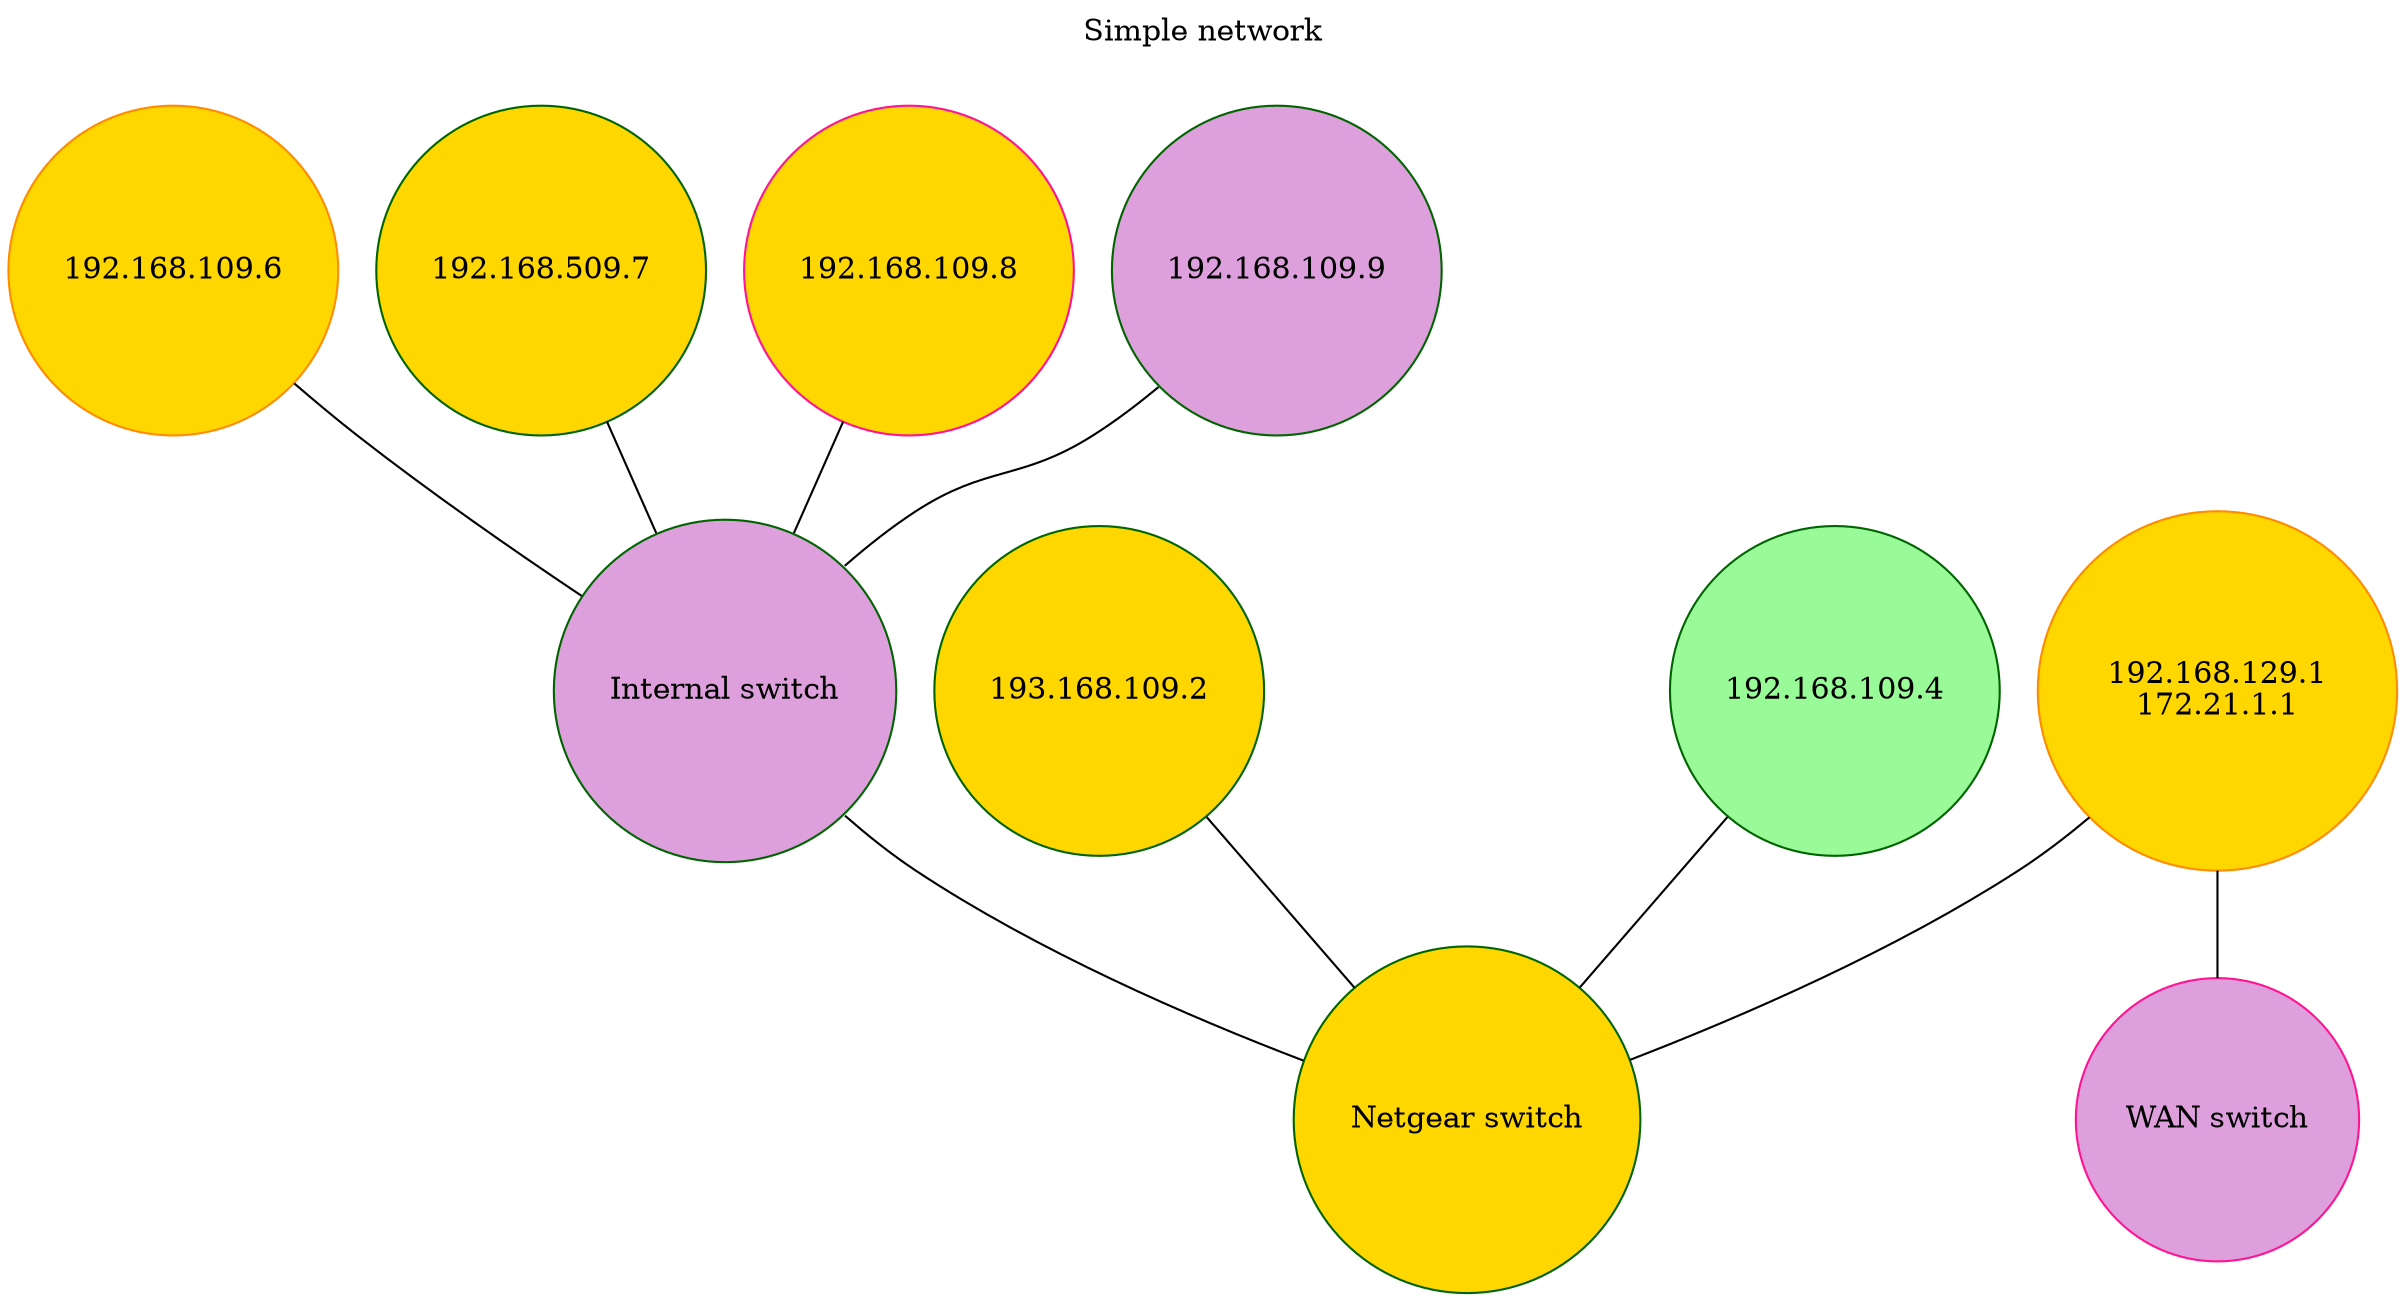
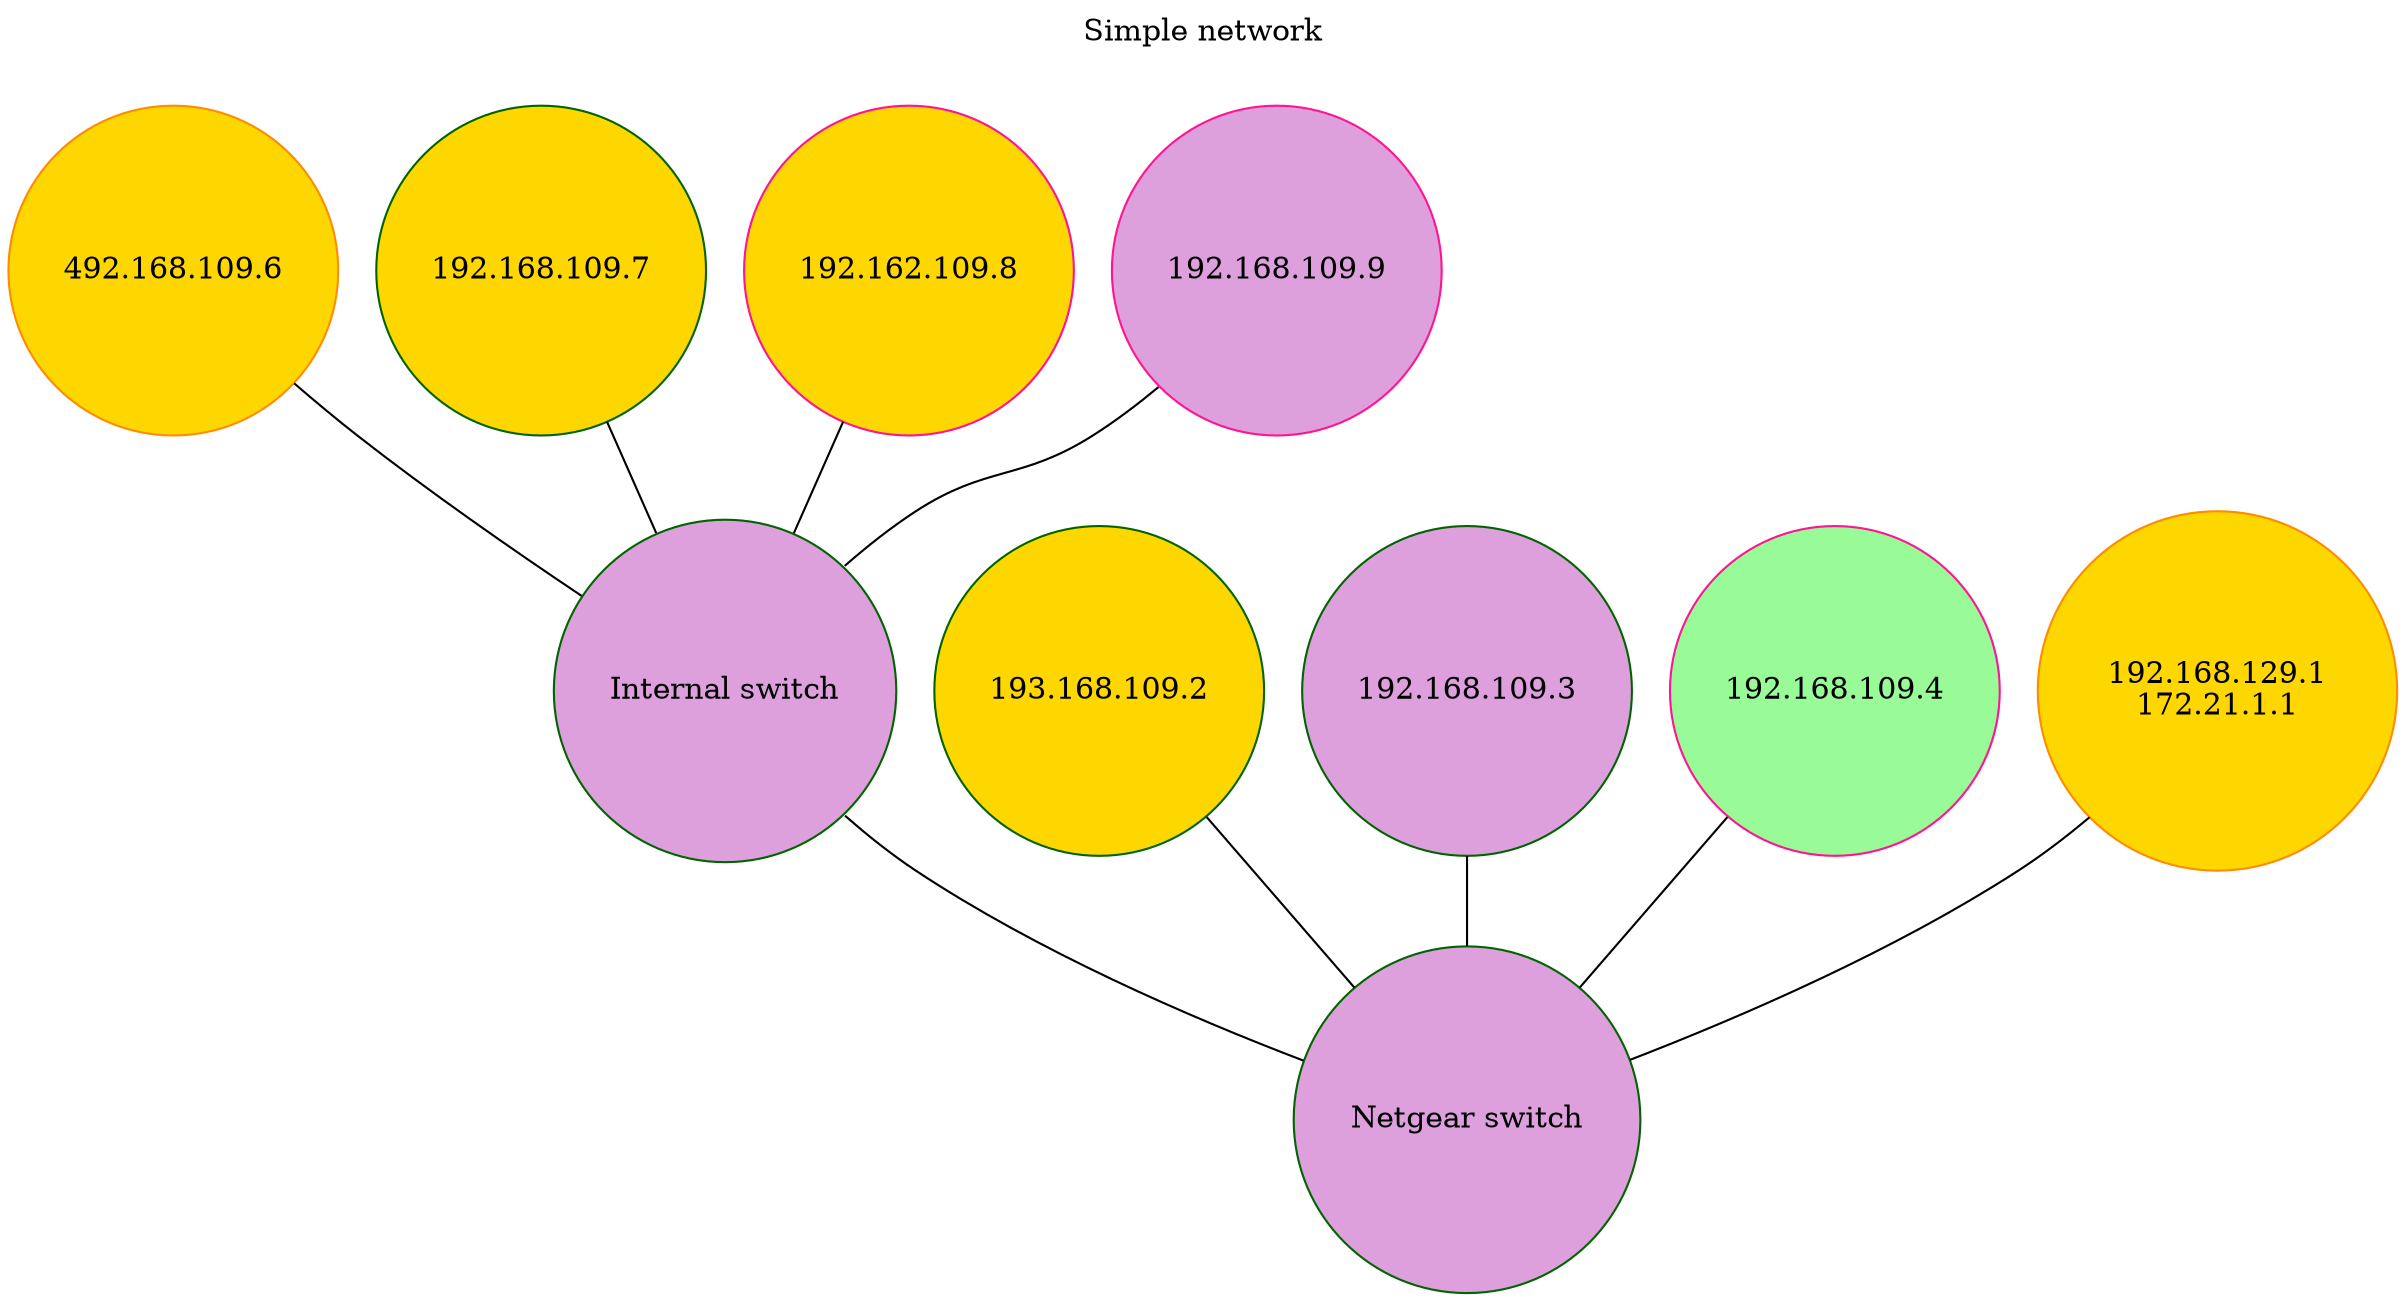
(173, 271) -> (173, 271)
(541, 271) -> (541, 271)
(909, 271) -> (909, 271)
(1277, 271) -> (1277, 271)
none -> (1467, 691)
(1835, 691) -> (1835, 691)
(1467, 1120) -> (1467, 1120)
(2217, 1120) -> none
